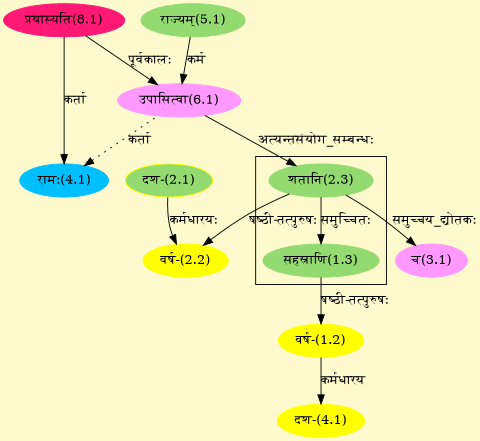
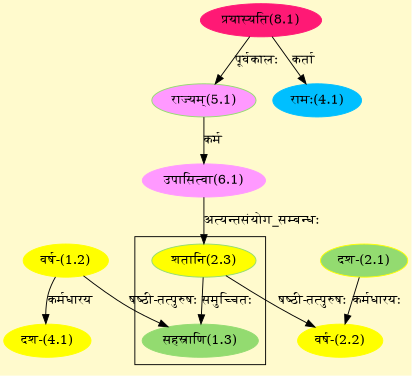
(193, 20) -> (204, 100)
(118, 58) -> (235, 57)
(125, 138) -> none
(321, 180) -> (204, 261)
(432, 261) -> none
(321, 296) -> (120, 302)
